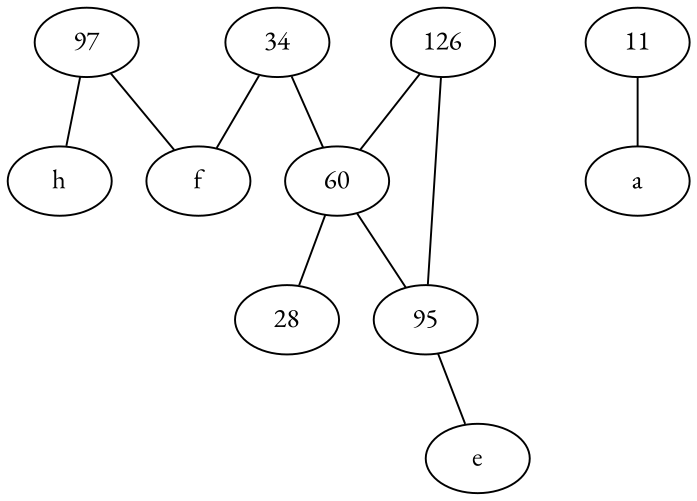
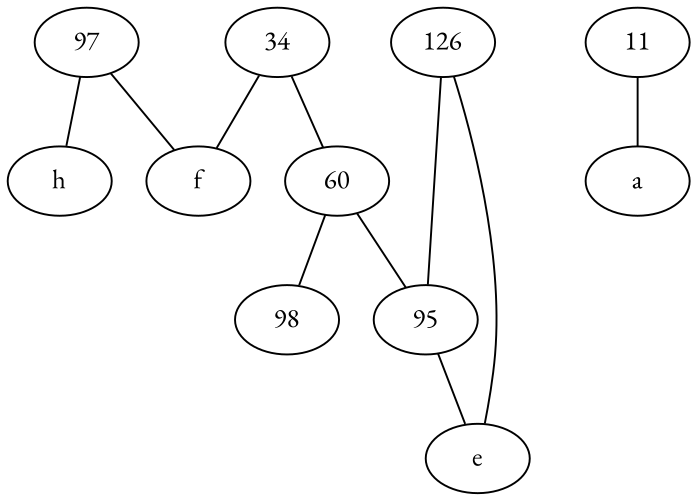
(390, 112) -> (492, 248)
(287, 320) -> (287, 320)
